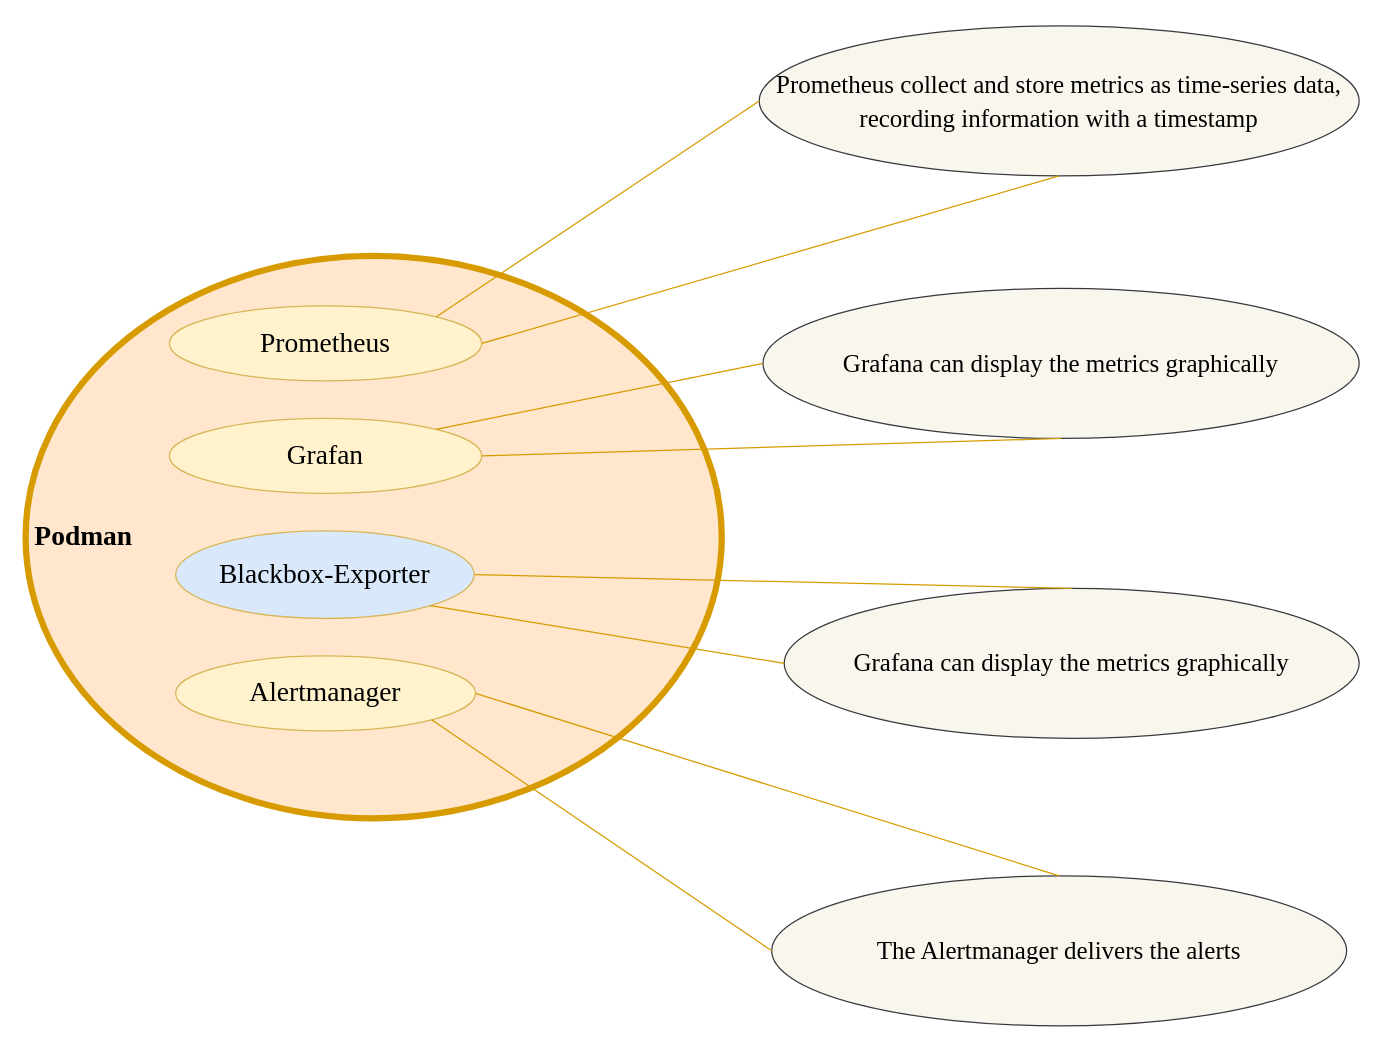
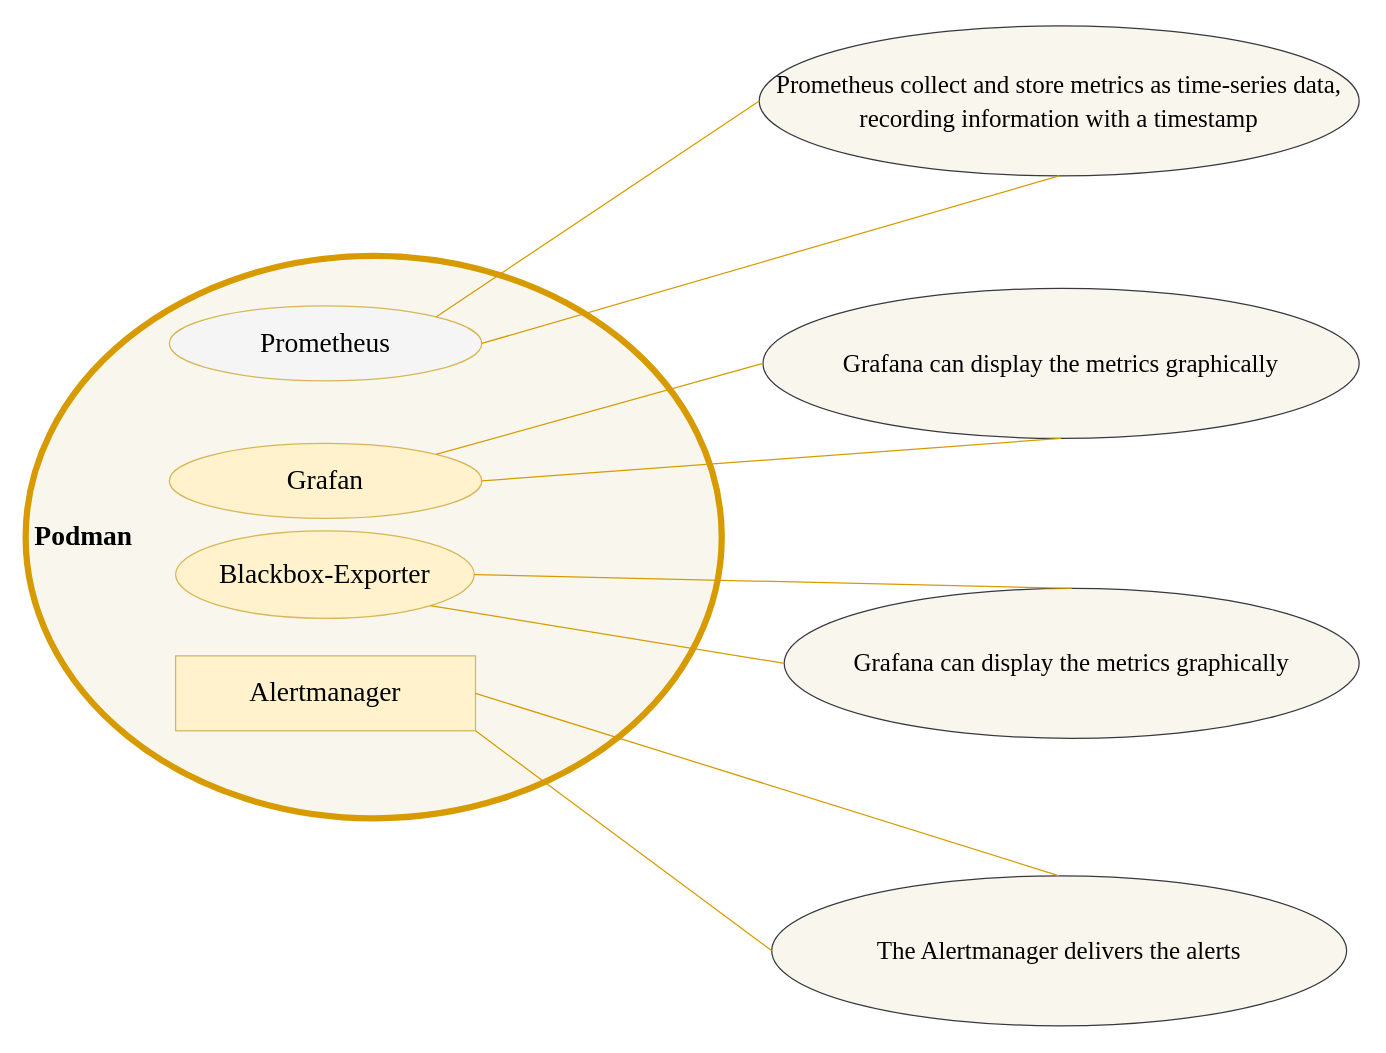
(326, 343) -> (326, 343)
(326, 456) -> (326, 481)
(74, 537) -> (74, 537)
(325, 574) -> (325, 574)
(326, 693) -> (326, 693)
